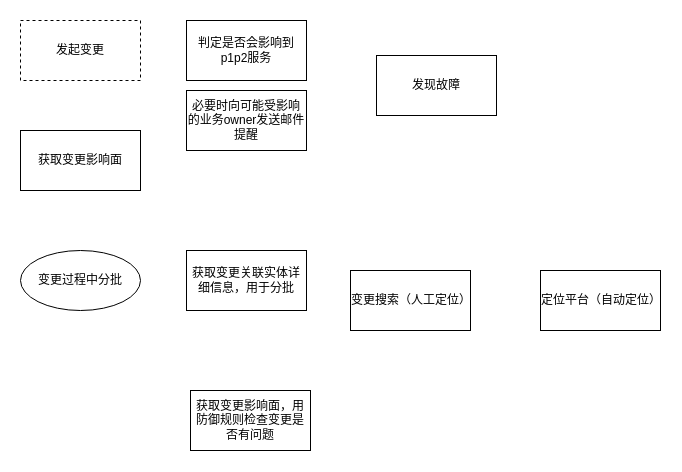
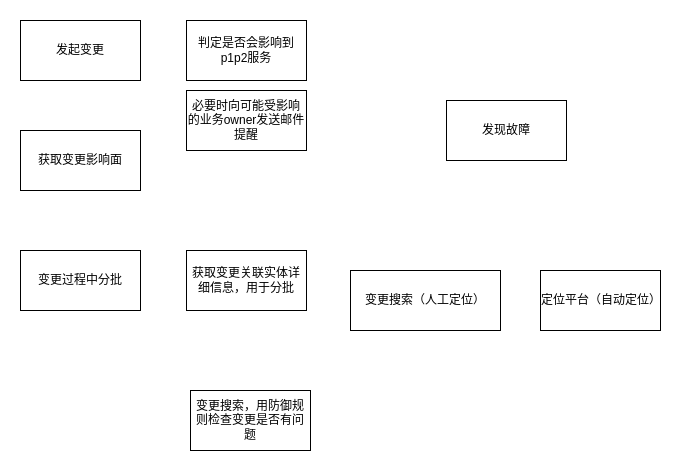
(81, 51) -> (81, 51)
(437, 86) -> (507, 131)
(81, 281) -> (81, 281)
(411, 301) -> (426, 301)
(251, 421) -> (251, 421)
